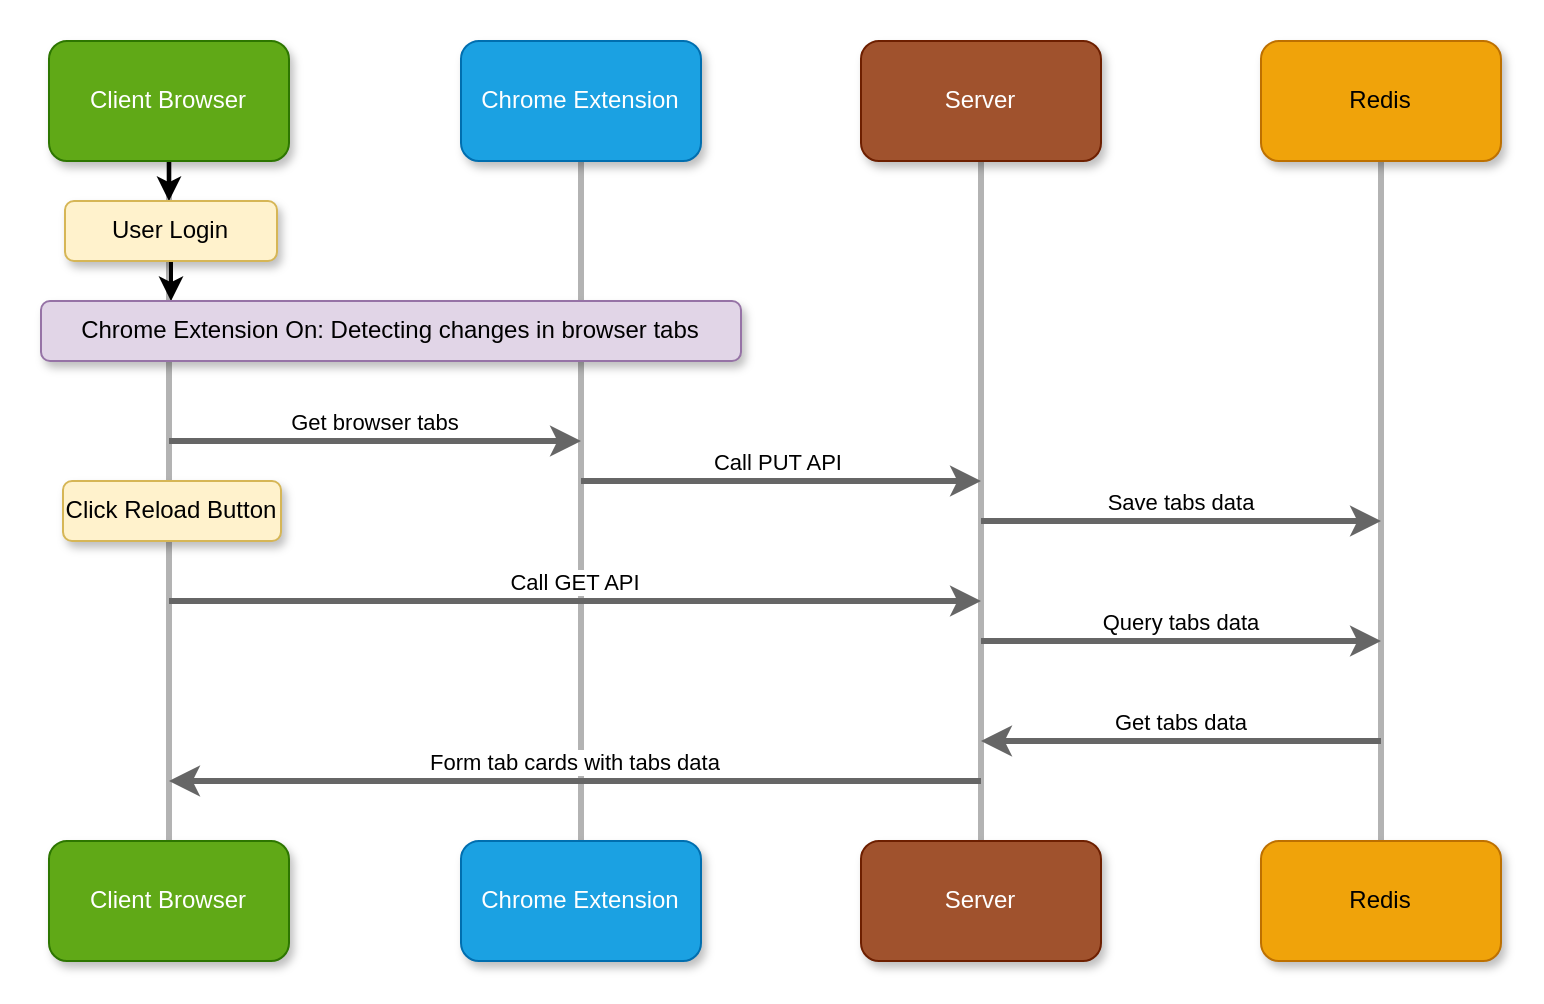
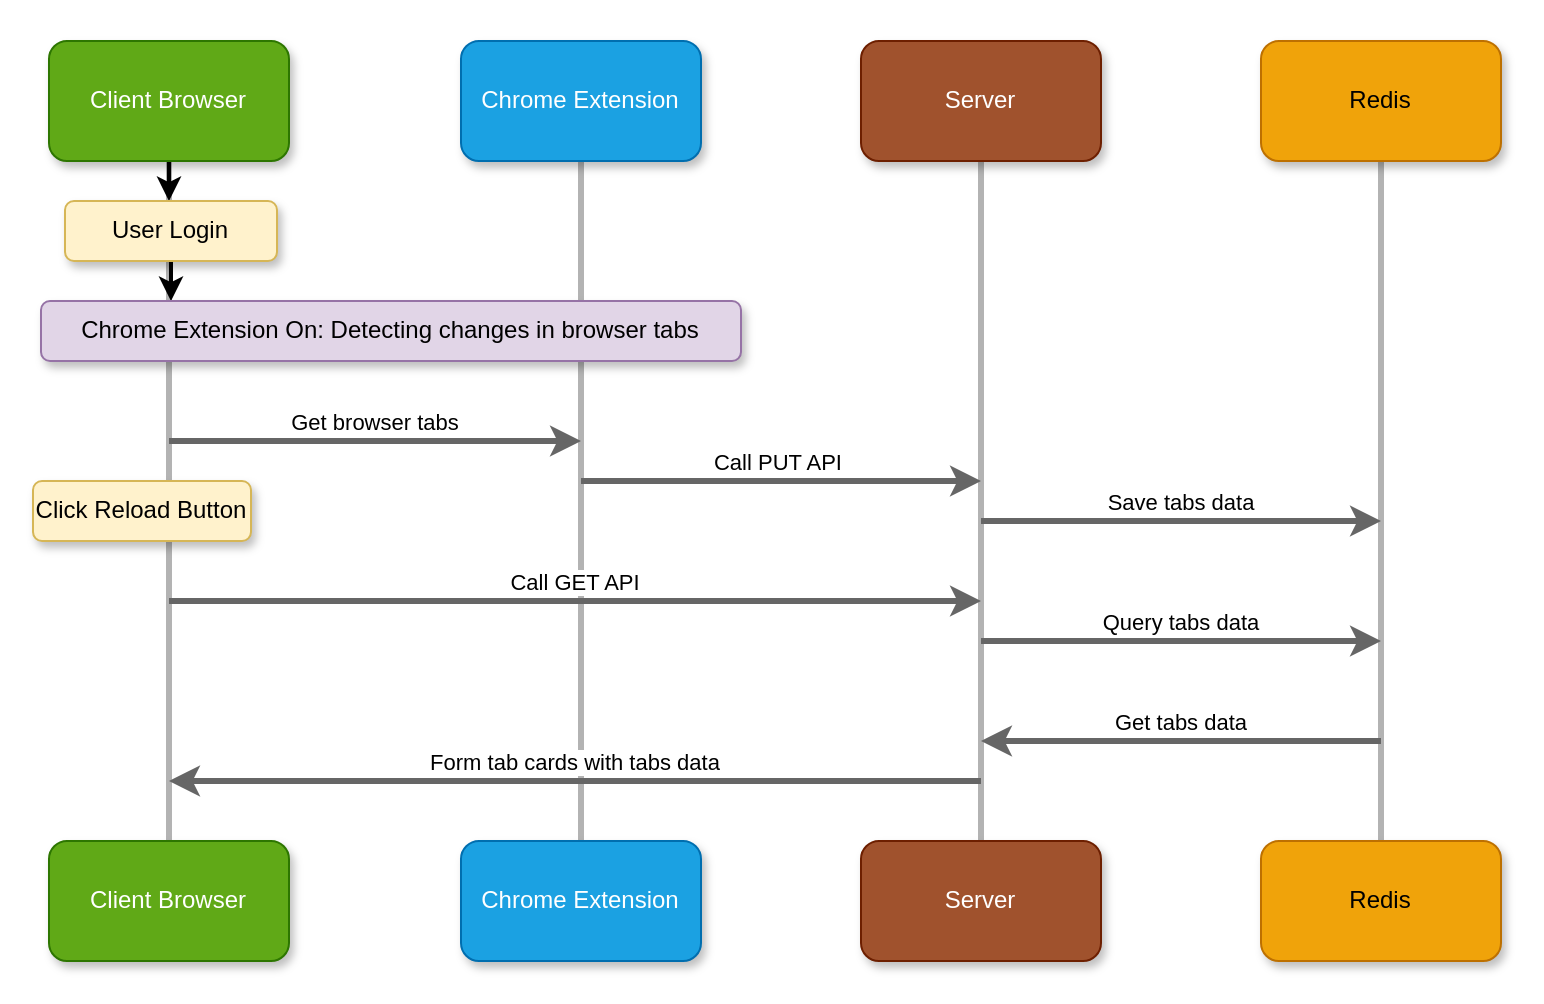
(172, 511) -> (142, 511)
